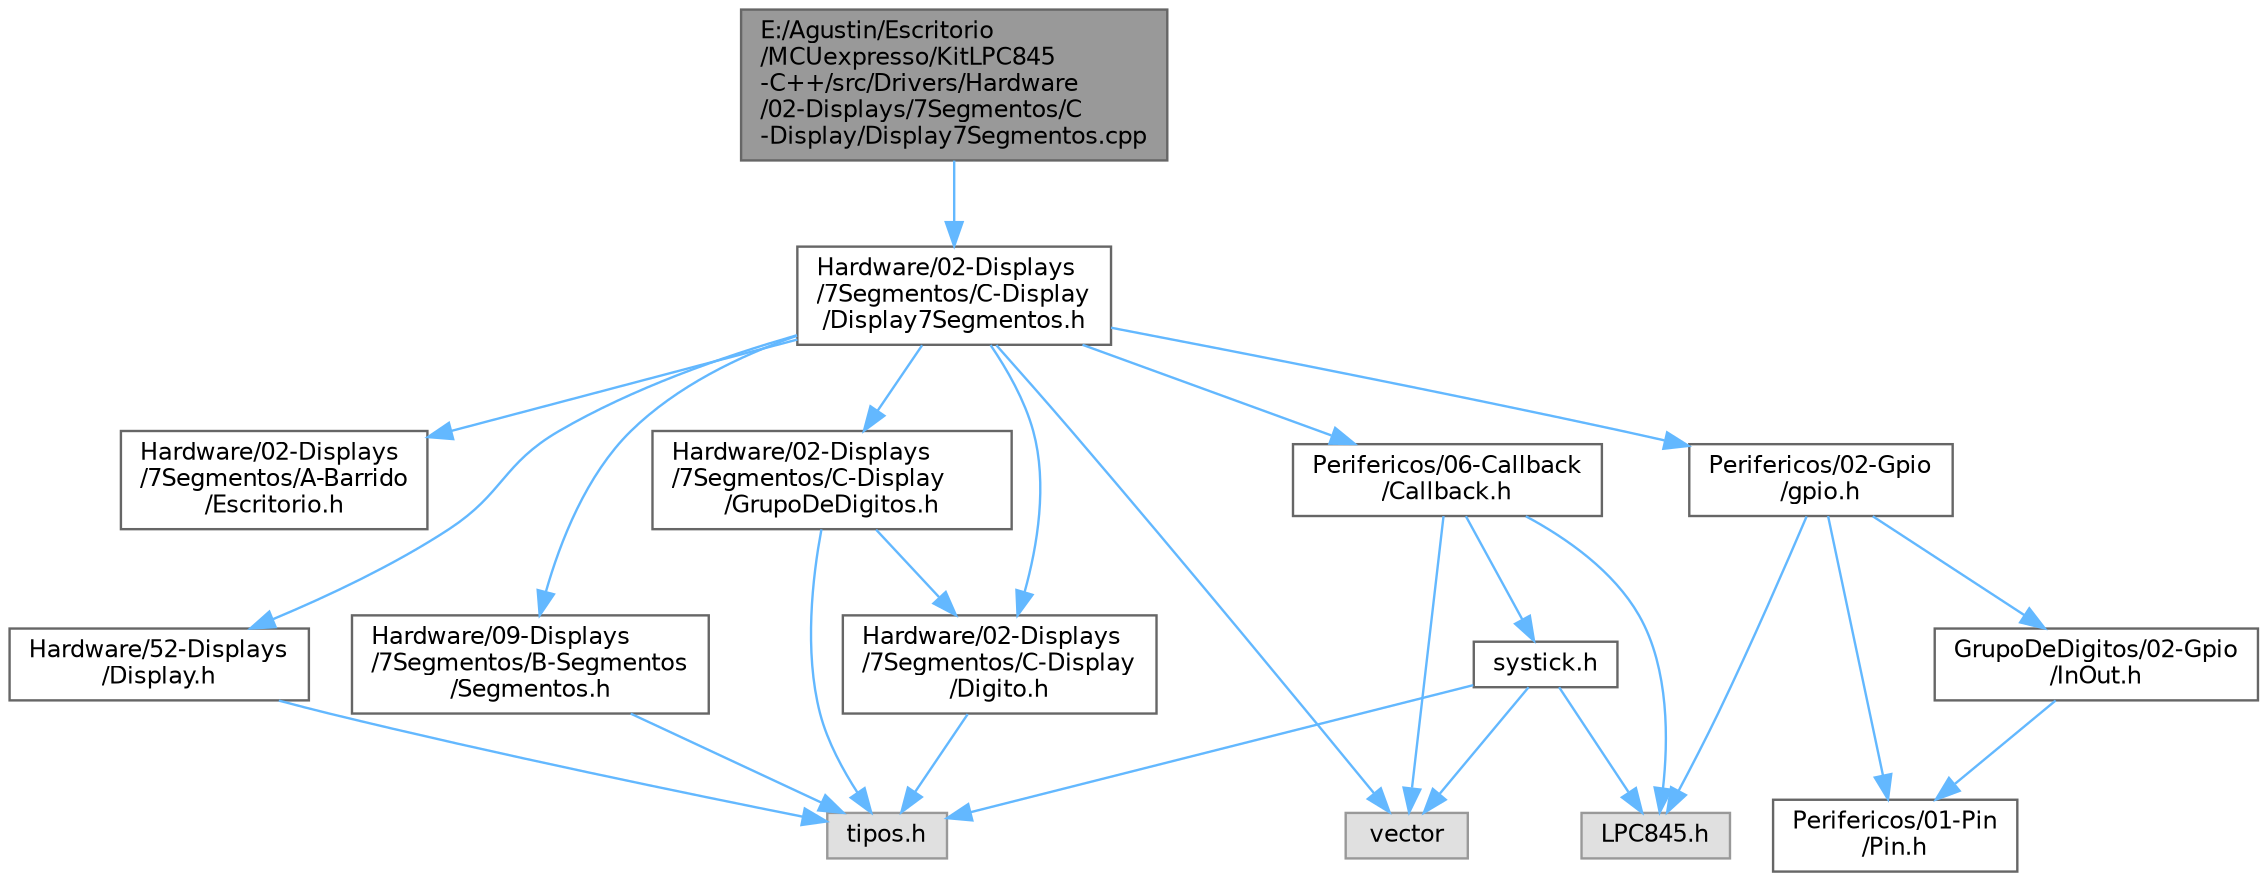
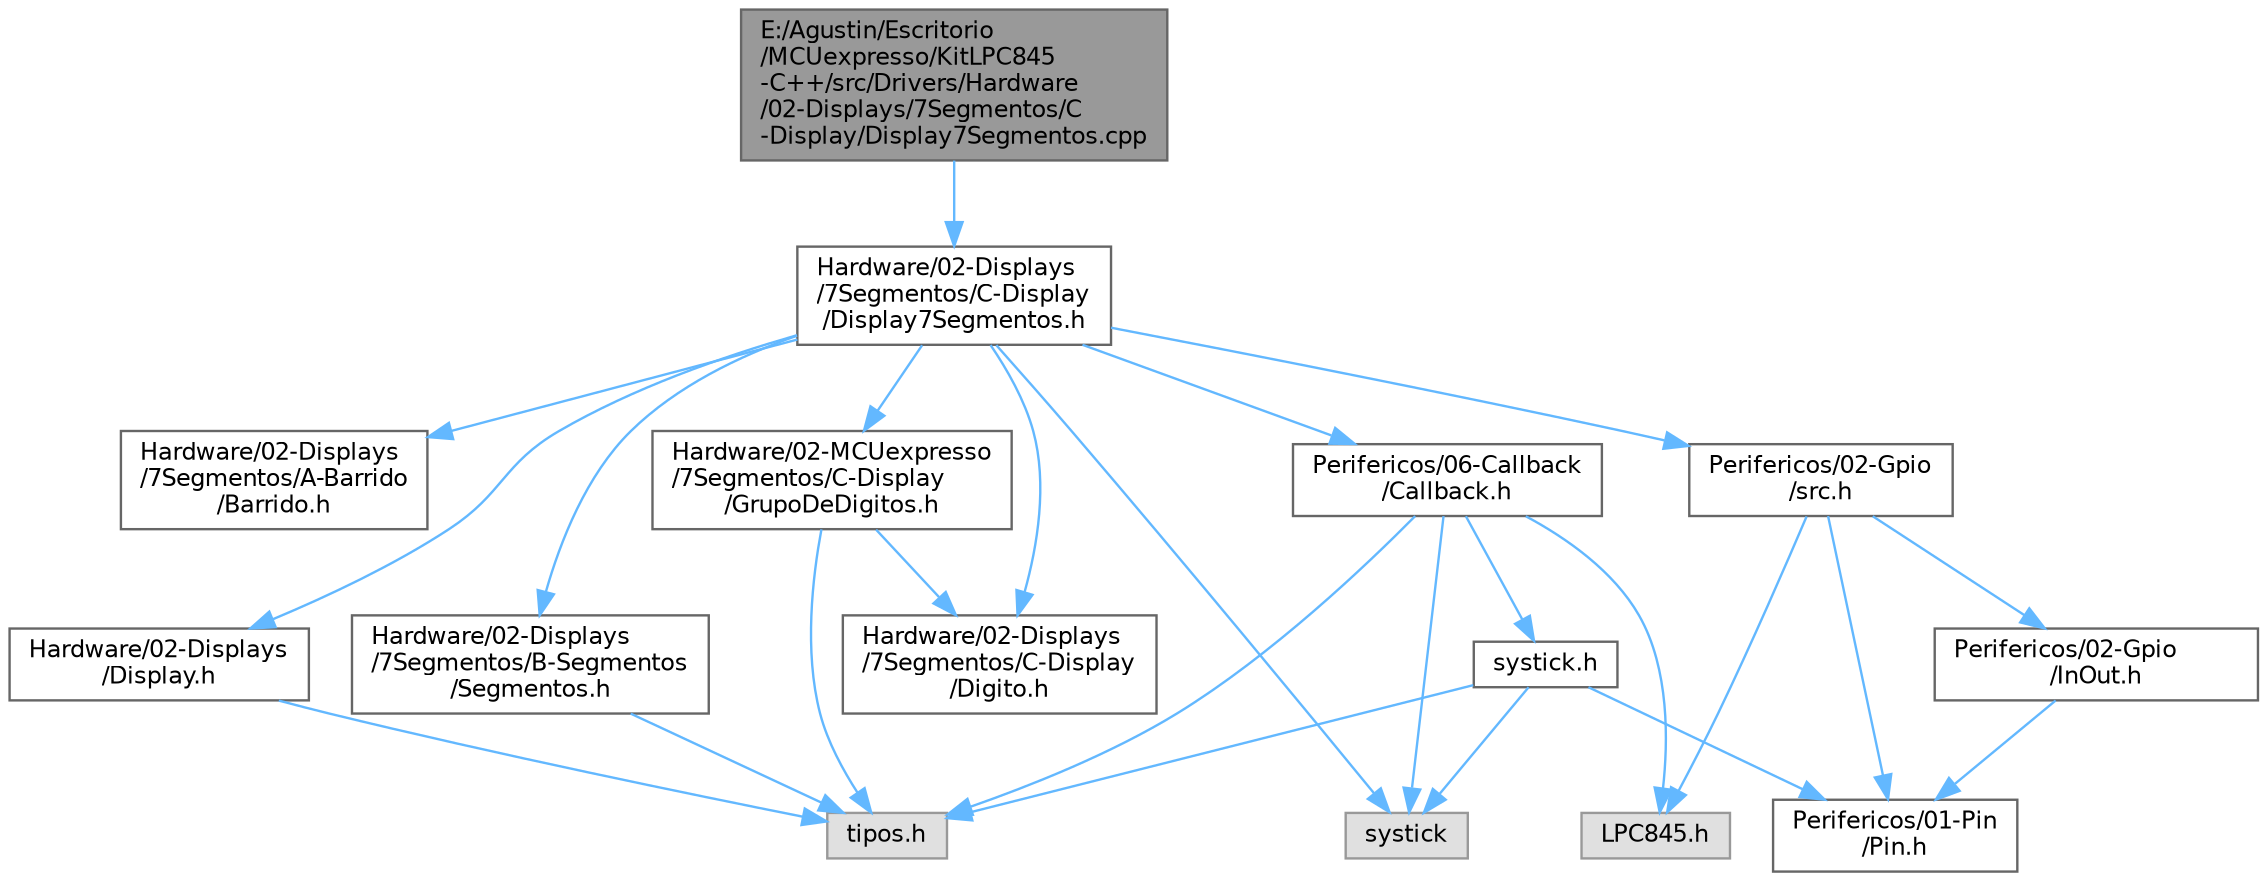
(274, 480) -> (274, 480)
(832, 480) -> (832, 480)
(1821, 480) -> (1821, 480)
(159, 664) -> (159, 664)
(530, 664) -> (530, 664)
(2096, 664) -> (2096, 664)
(1594, 740) -> (1690, 736)
(941, 753) -> (1212, 691)
(1407, 836) -> (1407, 836)
